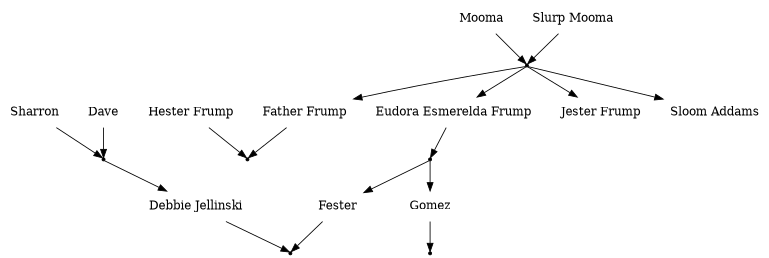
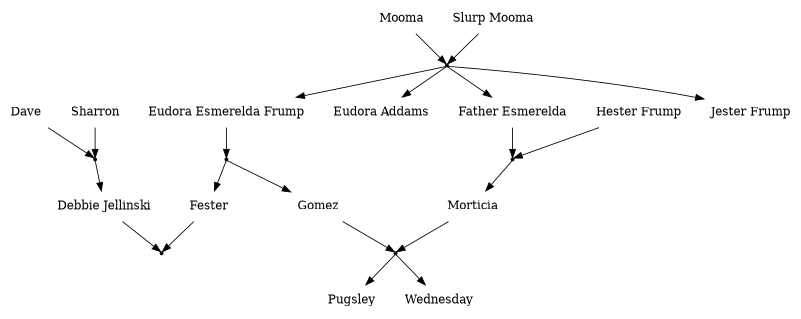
(305, 112) -> (513, 112)
(715, 112) -> (381, 112)
none -> (473, 206)
none -> (352, 300)
none -> (439, 300)
